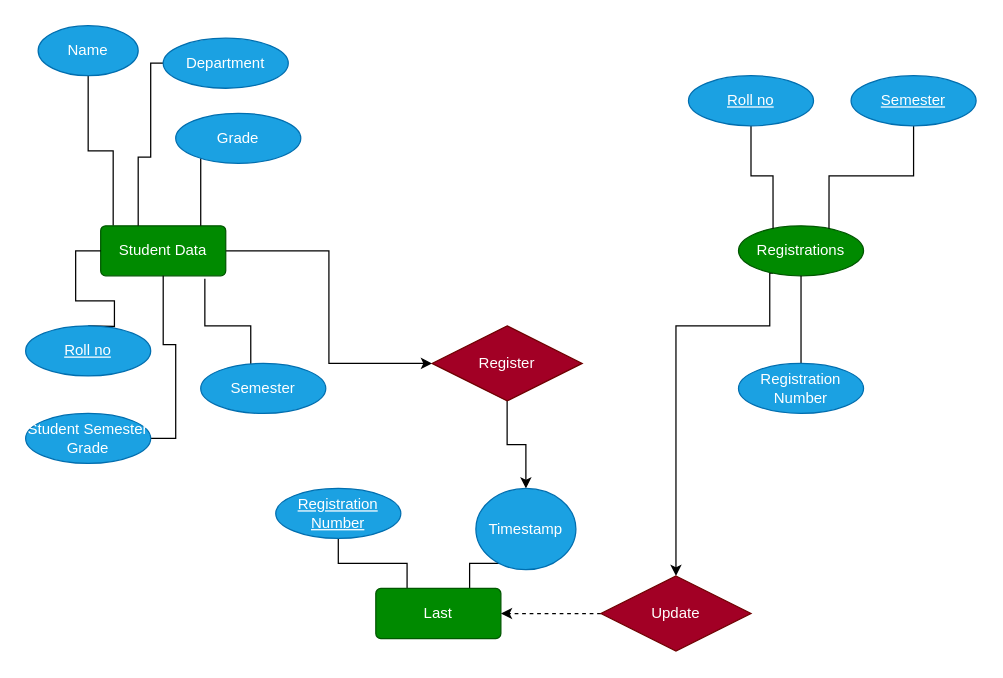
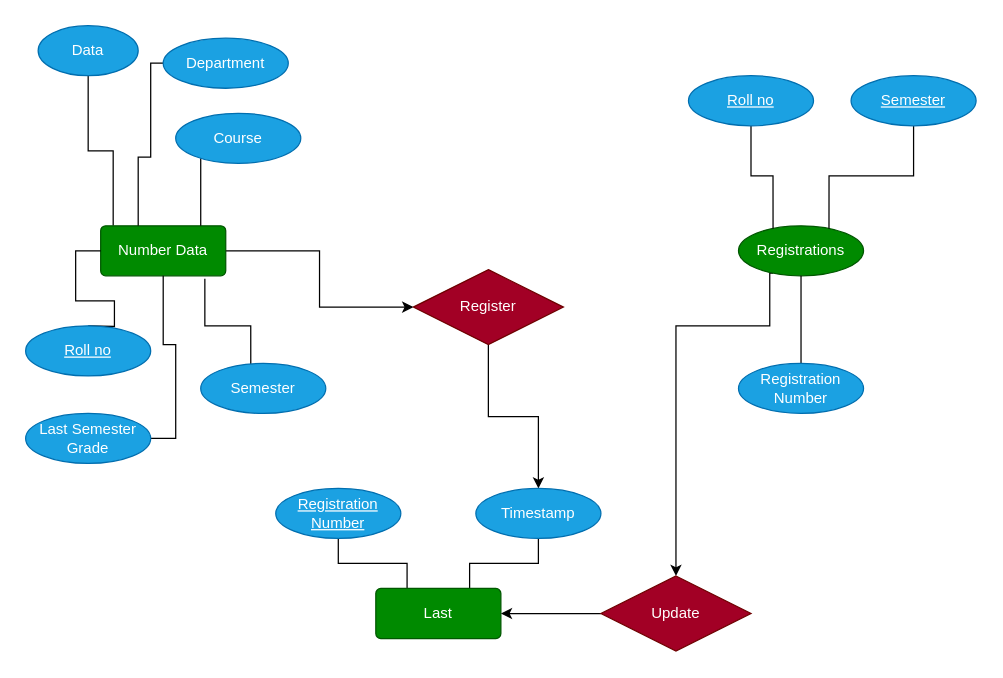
(88, 51) -> (88, 51)
(238, 138) -> (238, 138)
(163, 251) -> (163, 251)
(507, 363) -> (488, 307)
(88, 438) -> (88, 438)
(526, 529) -> (538, 513)
(554, 613) -> (554, 613)
